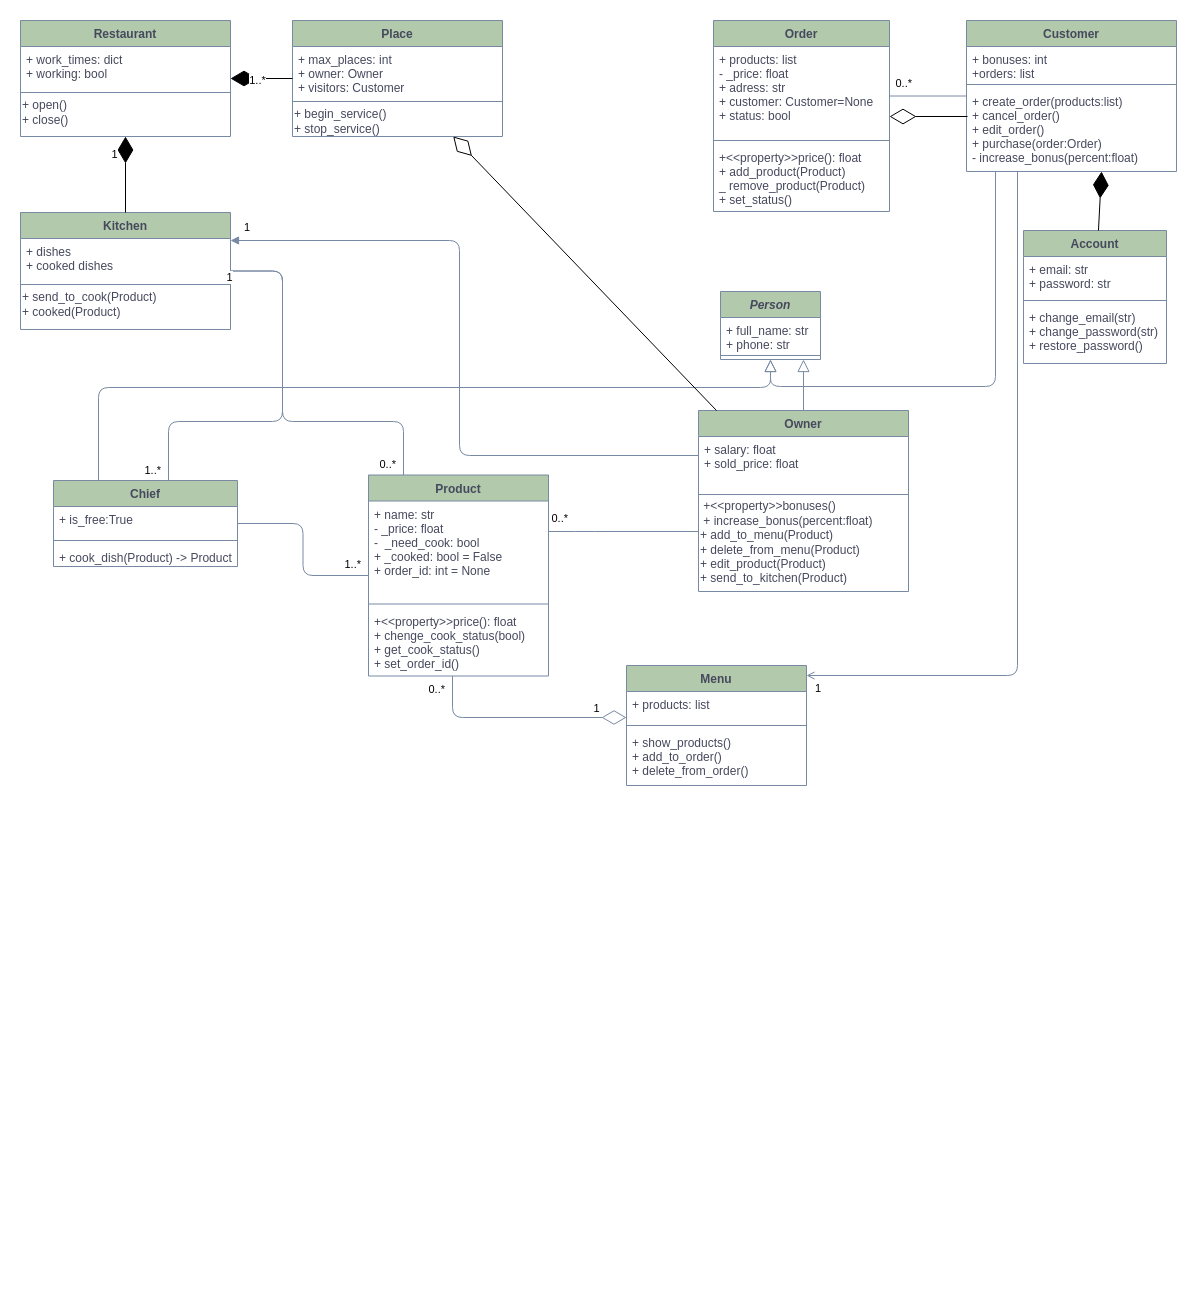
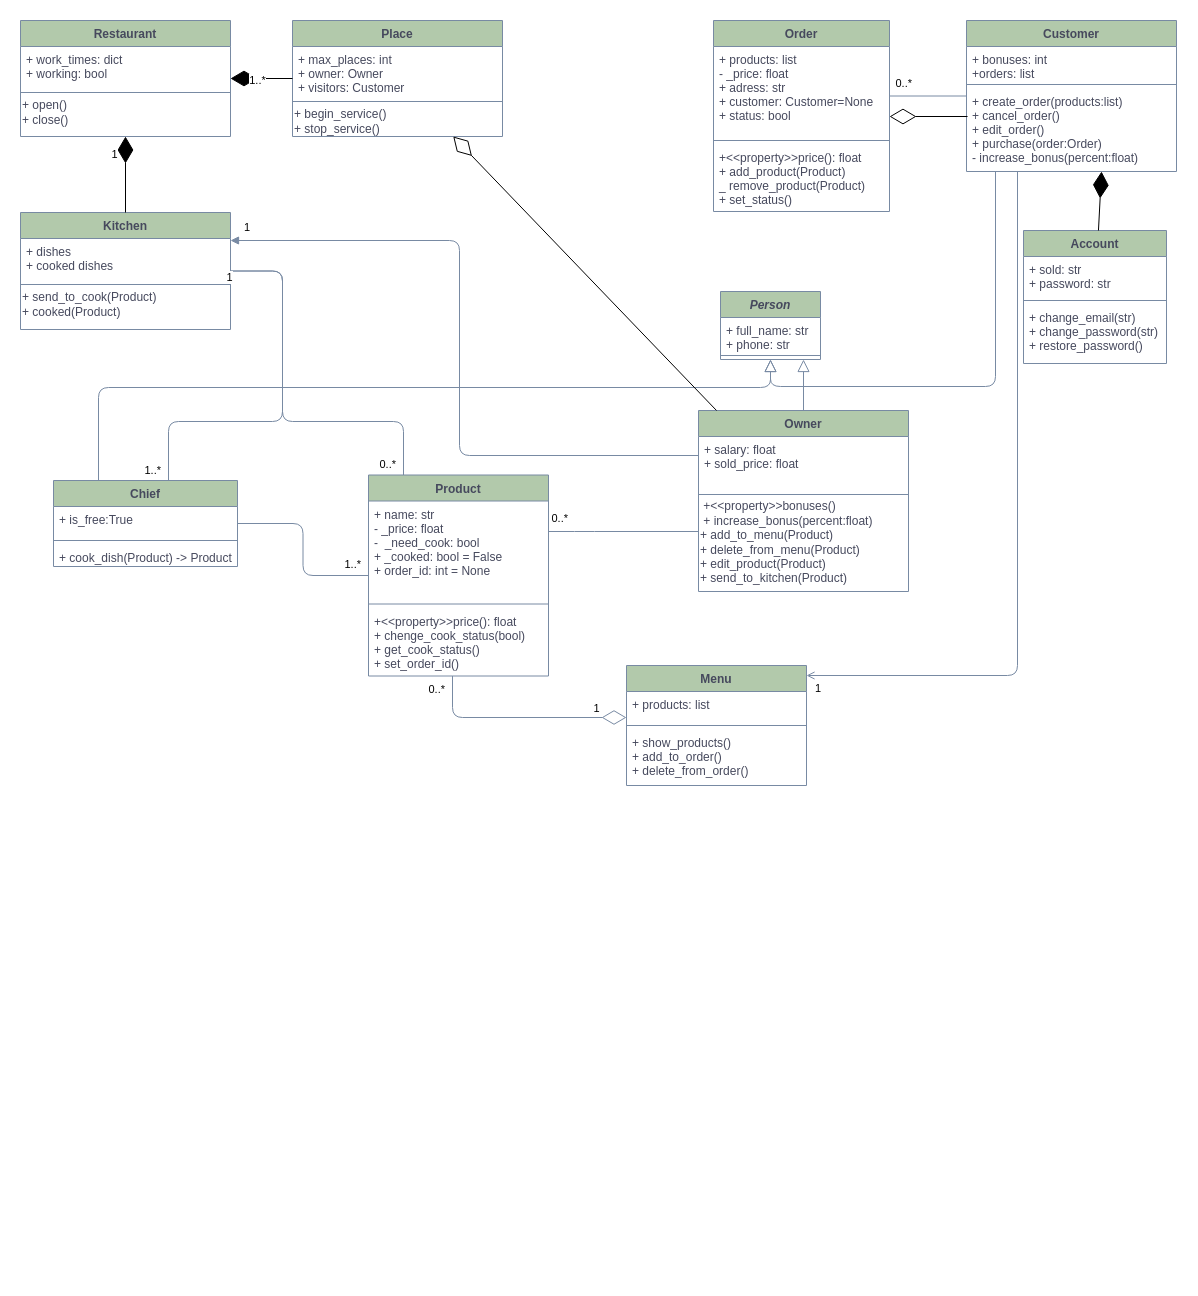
(1062, 270) -> (1060, 270)
